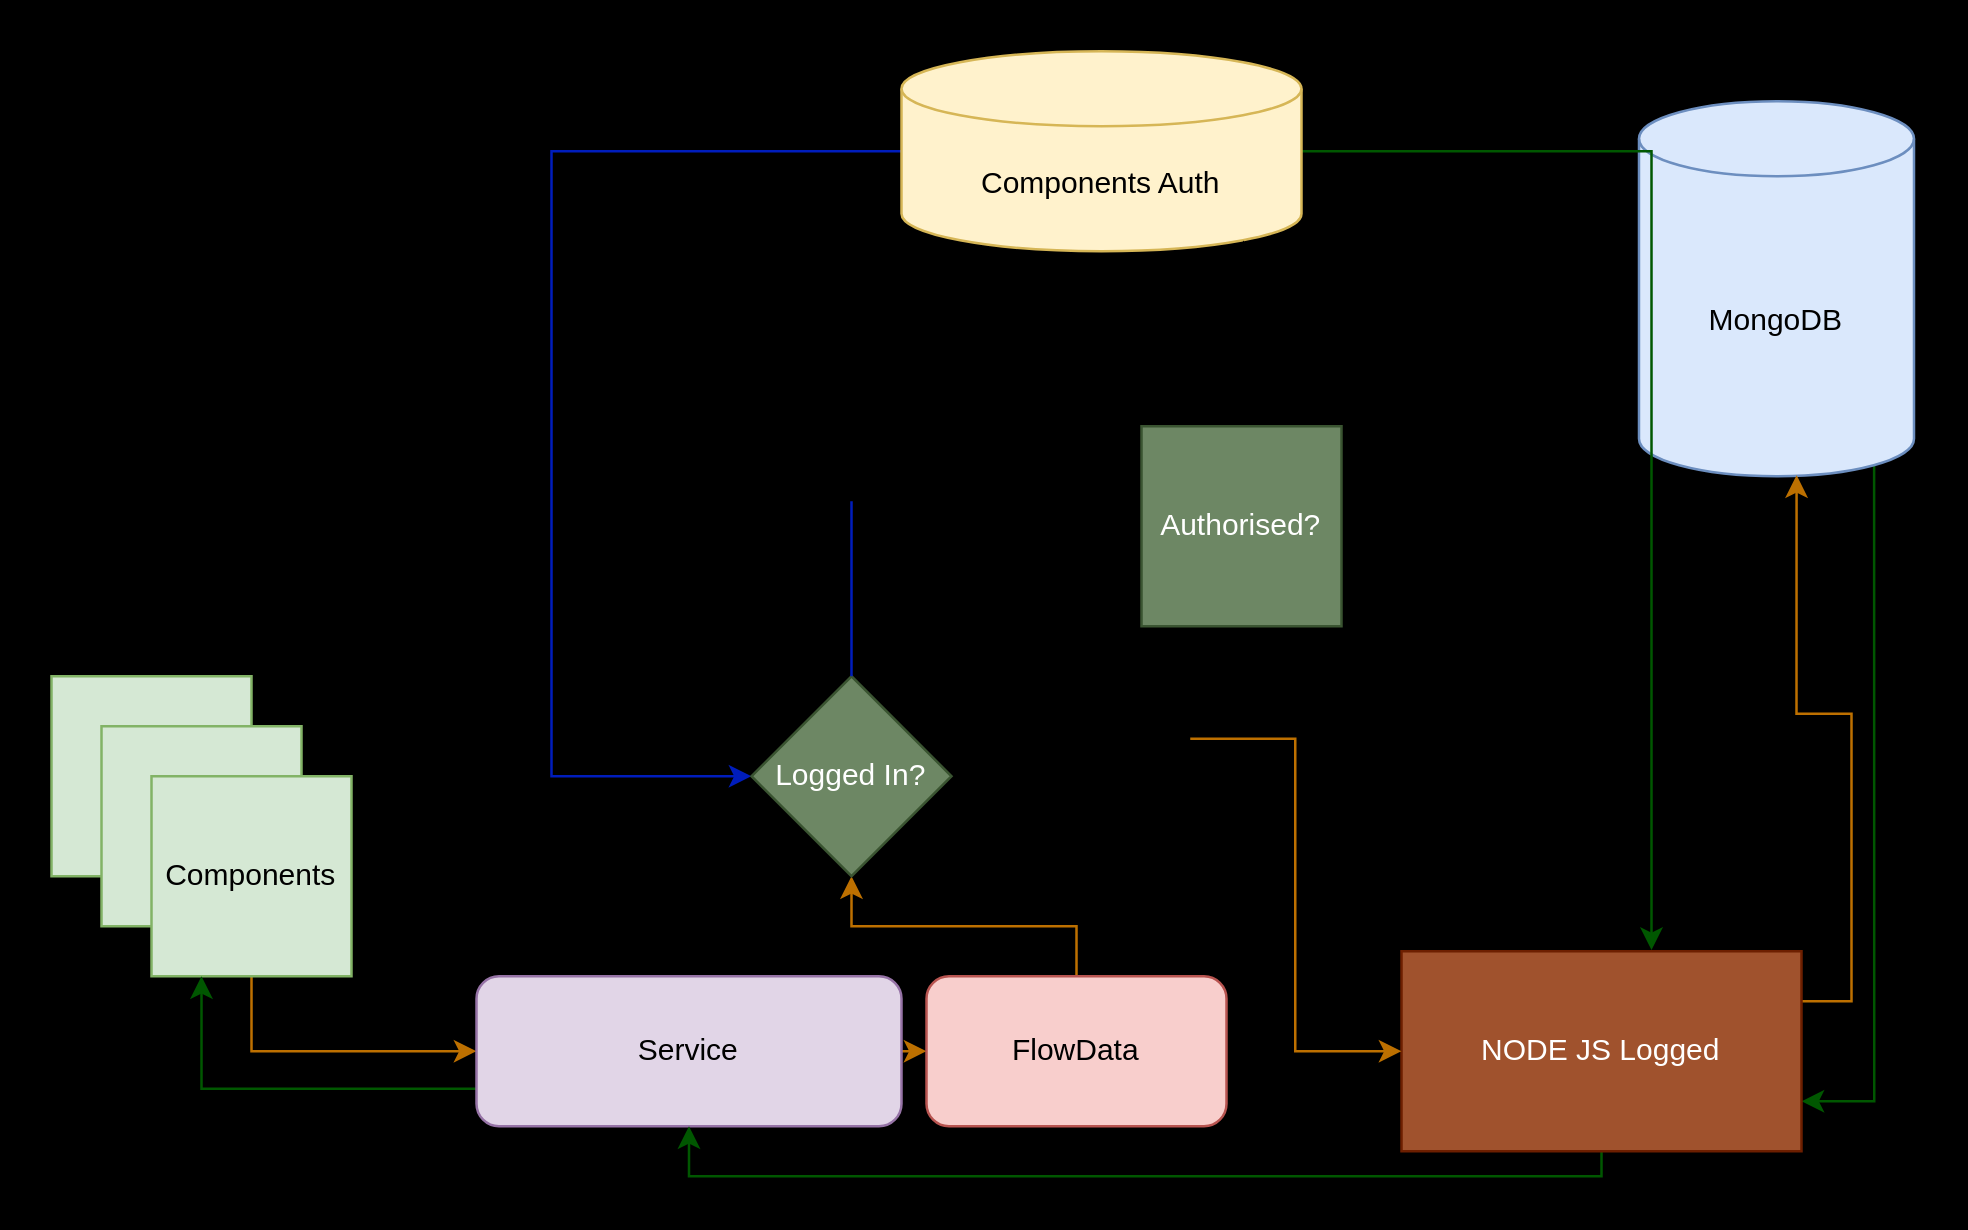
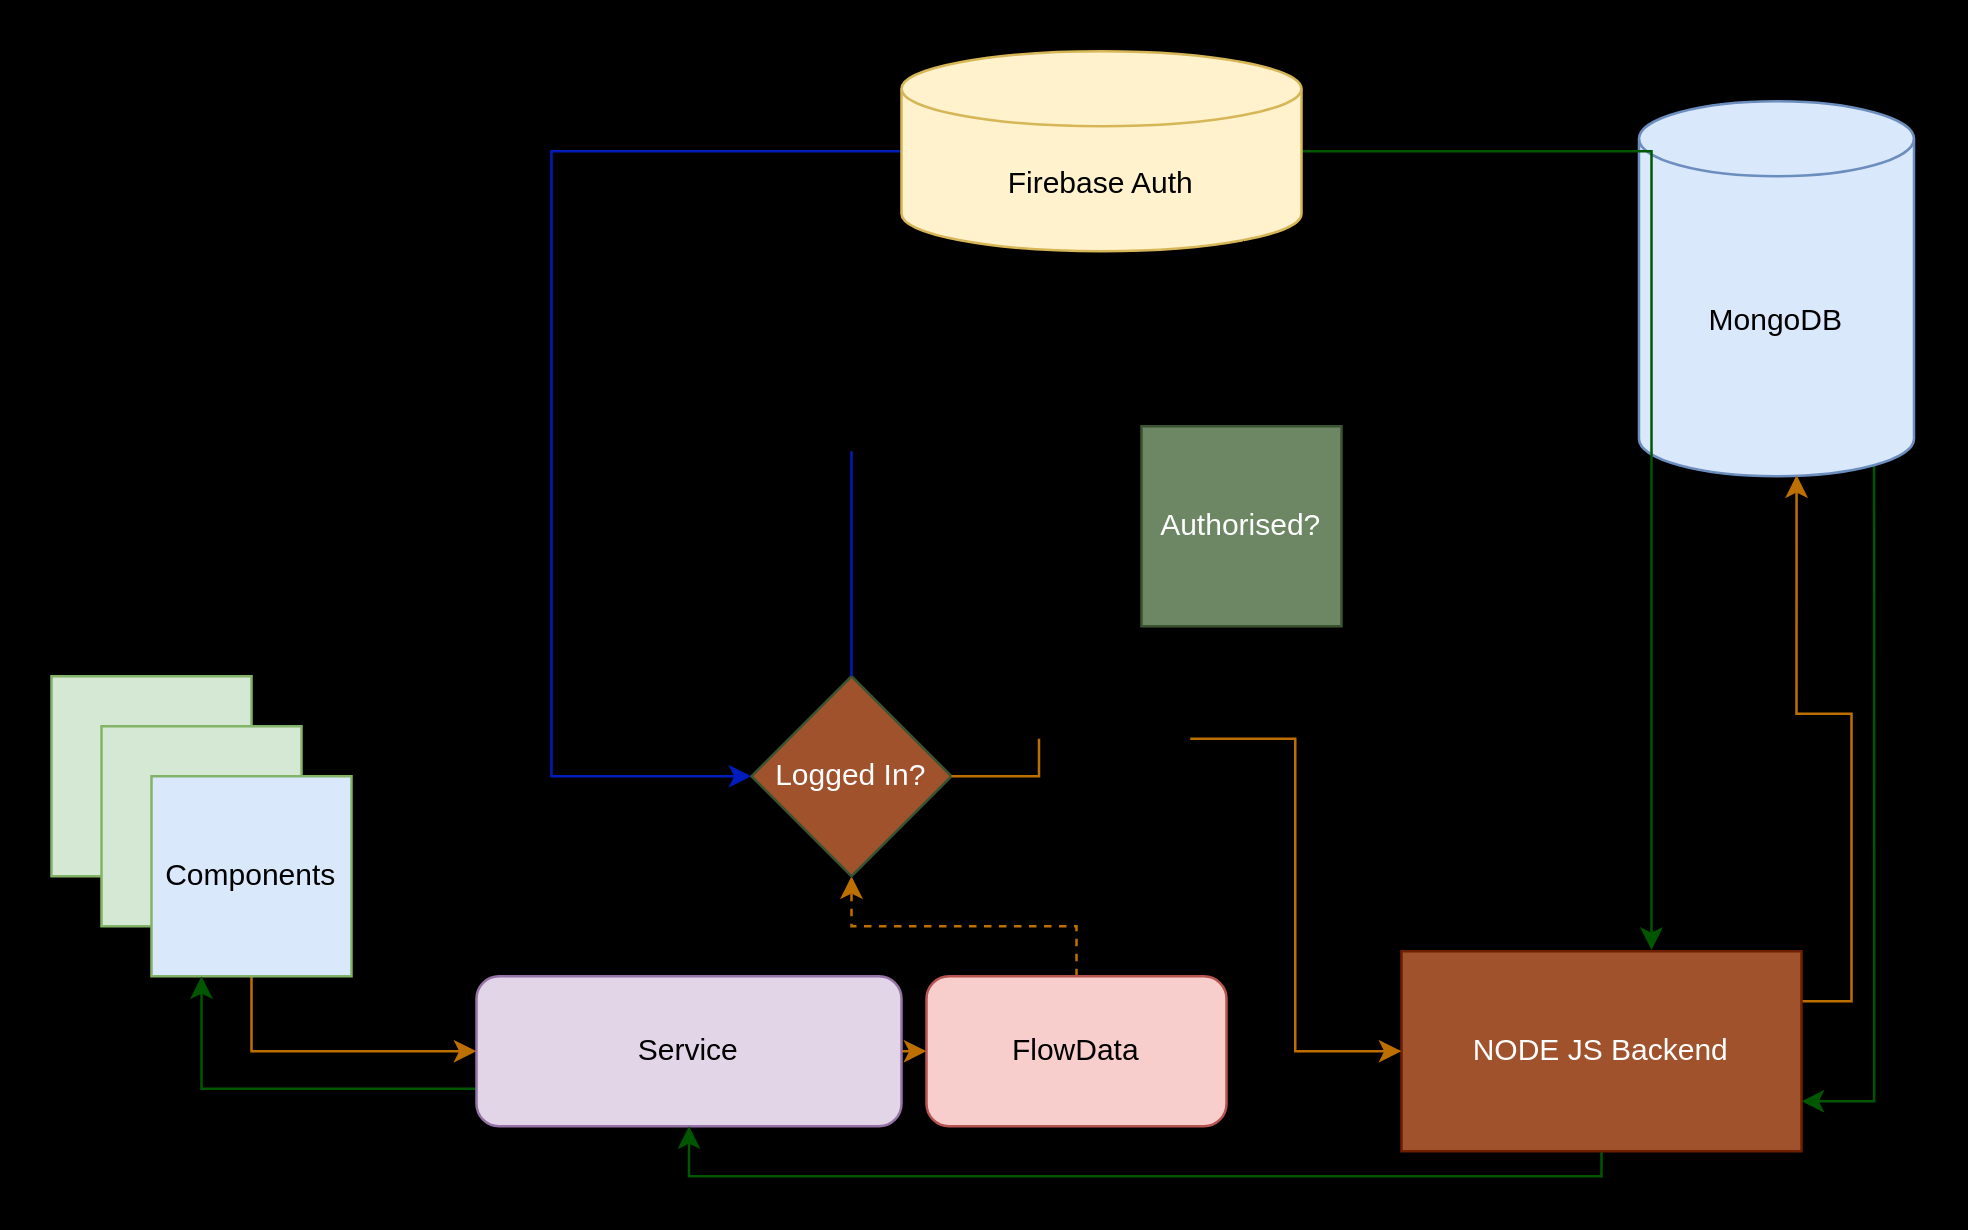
(1101, 184) -> (1101, 184)
(851, 464) -> (851, 414)
(851, 776) -> (851, 776)
none -> (1014, 776)
(251, 876) -> (251, 876)
(970, 926) -> (970, 926)
(1601, 1051) -> (1601, 1051)
